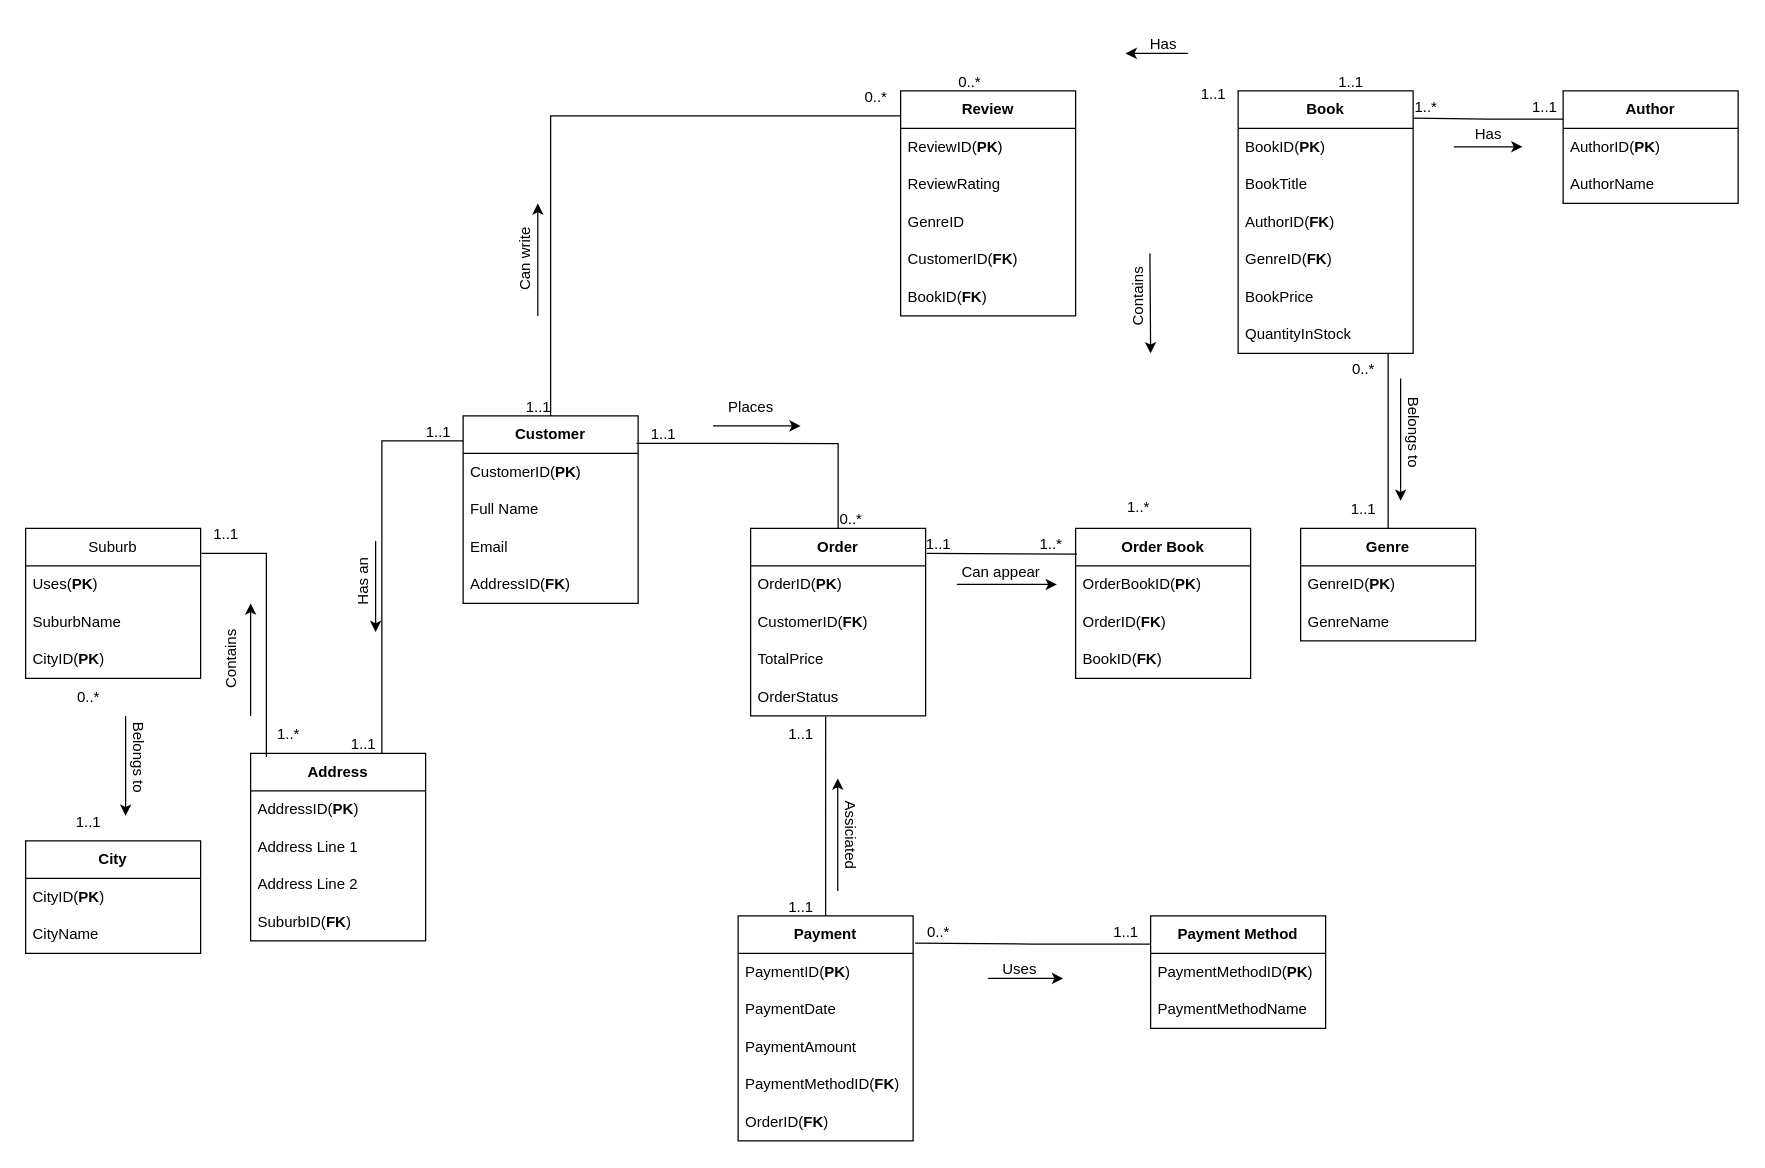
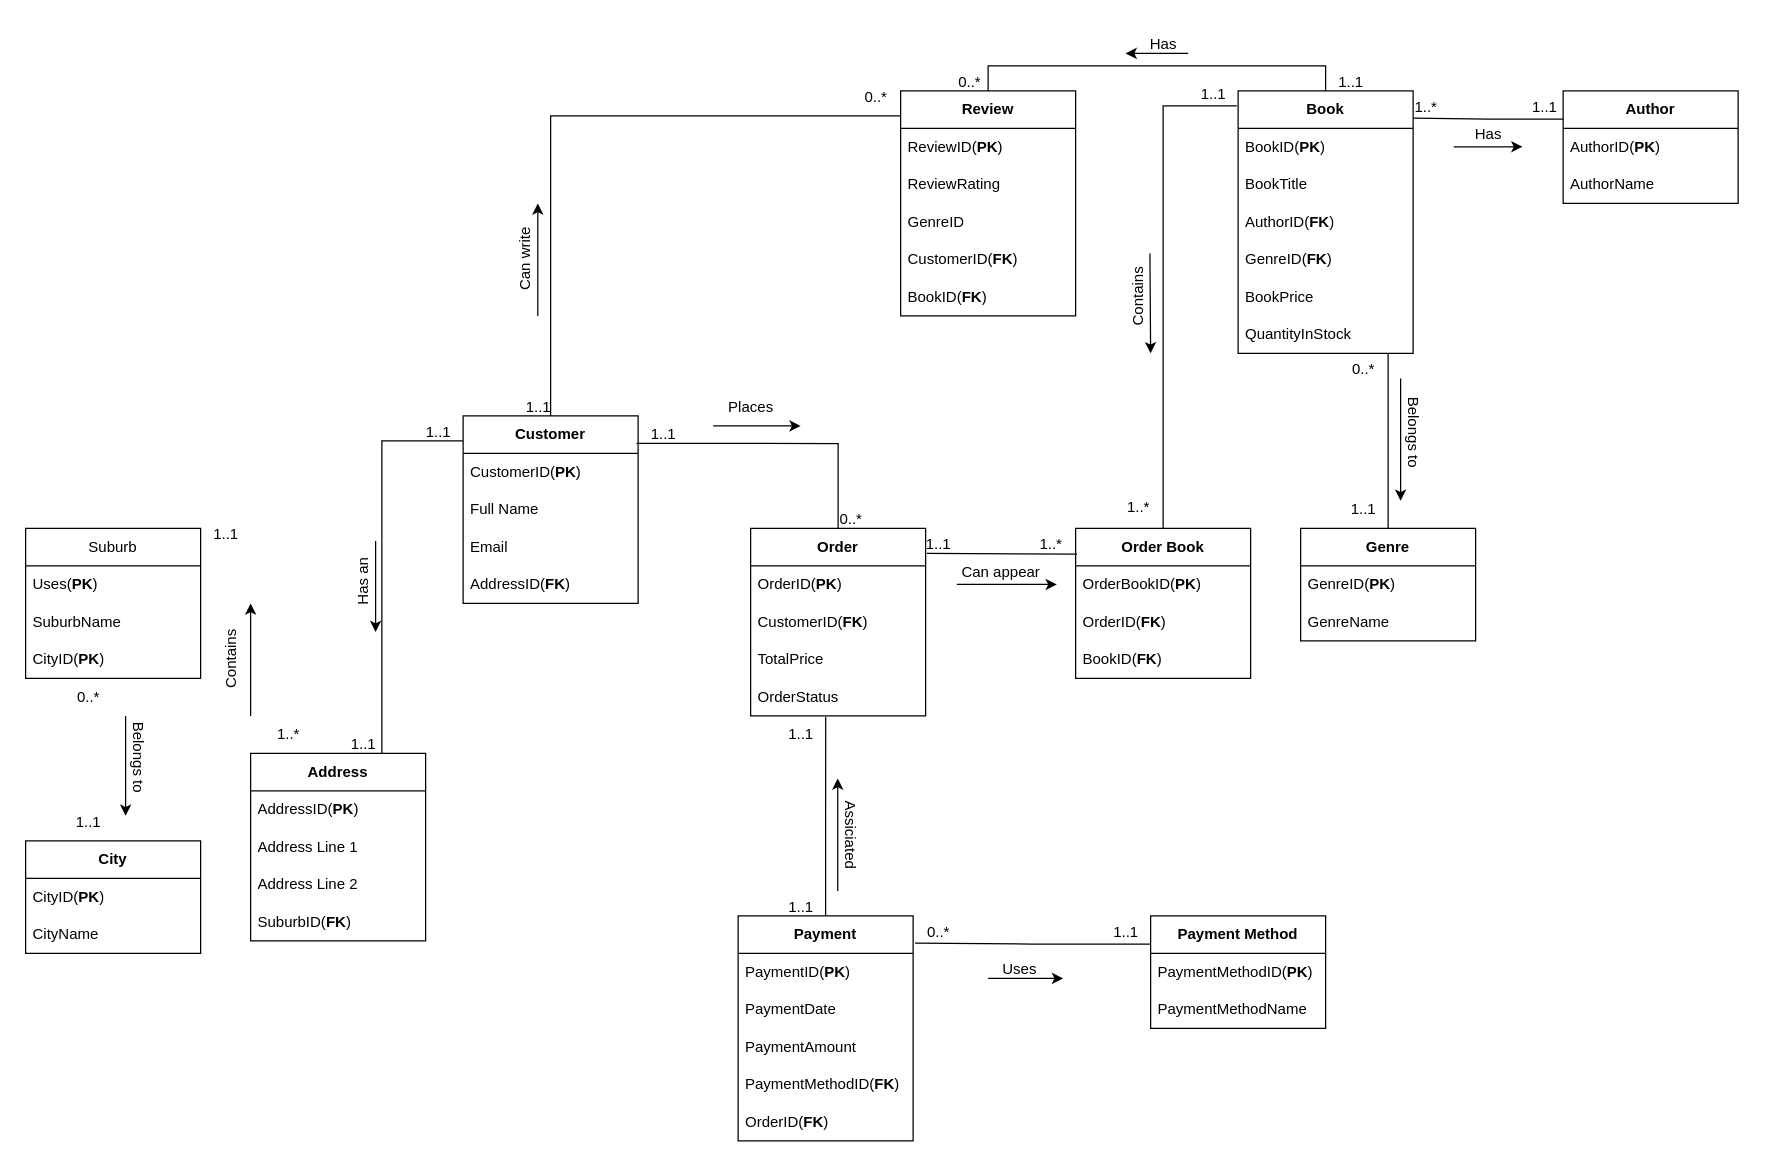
none -> (1157, 66)
none -> (1163, 281)
(266, 622) -> none
